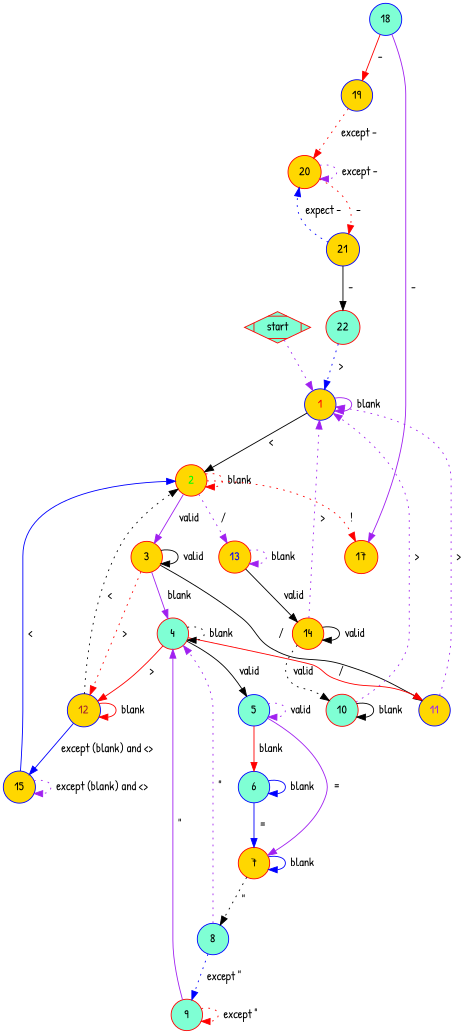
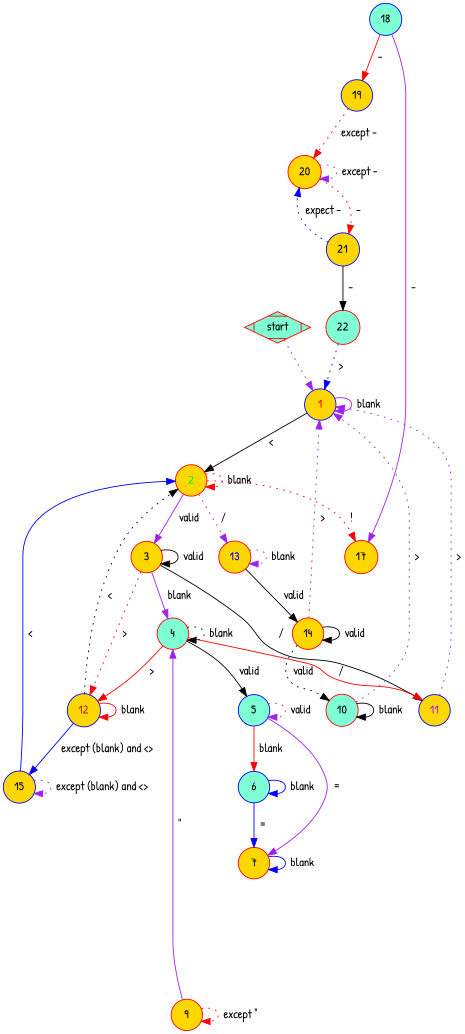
(213, 939) -> none
(187, 1015) -> (187, 1015)
